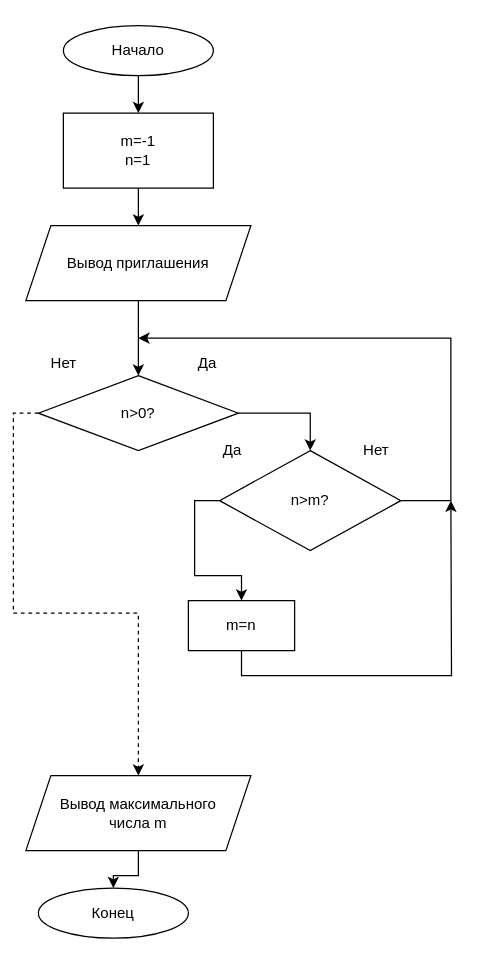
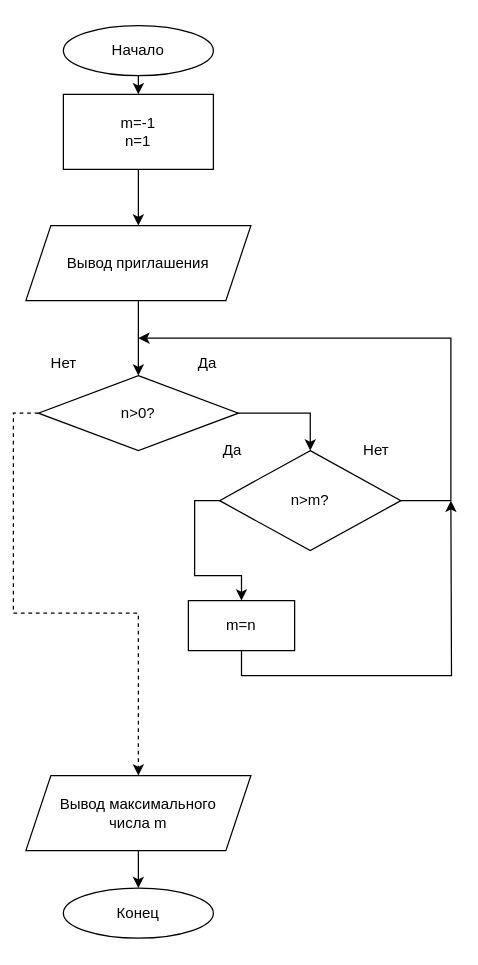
(138, 151) -> (138, 132)
(113, 913) -> (138, 913)
